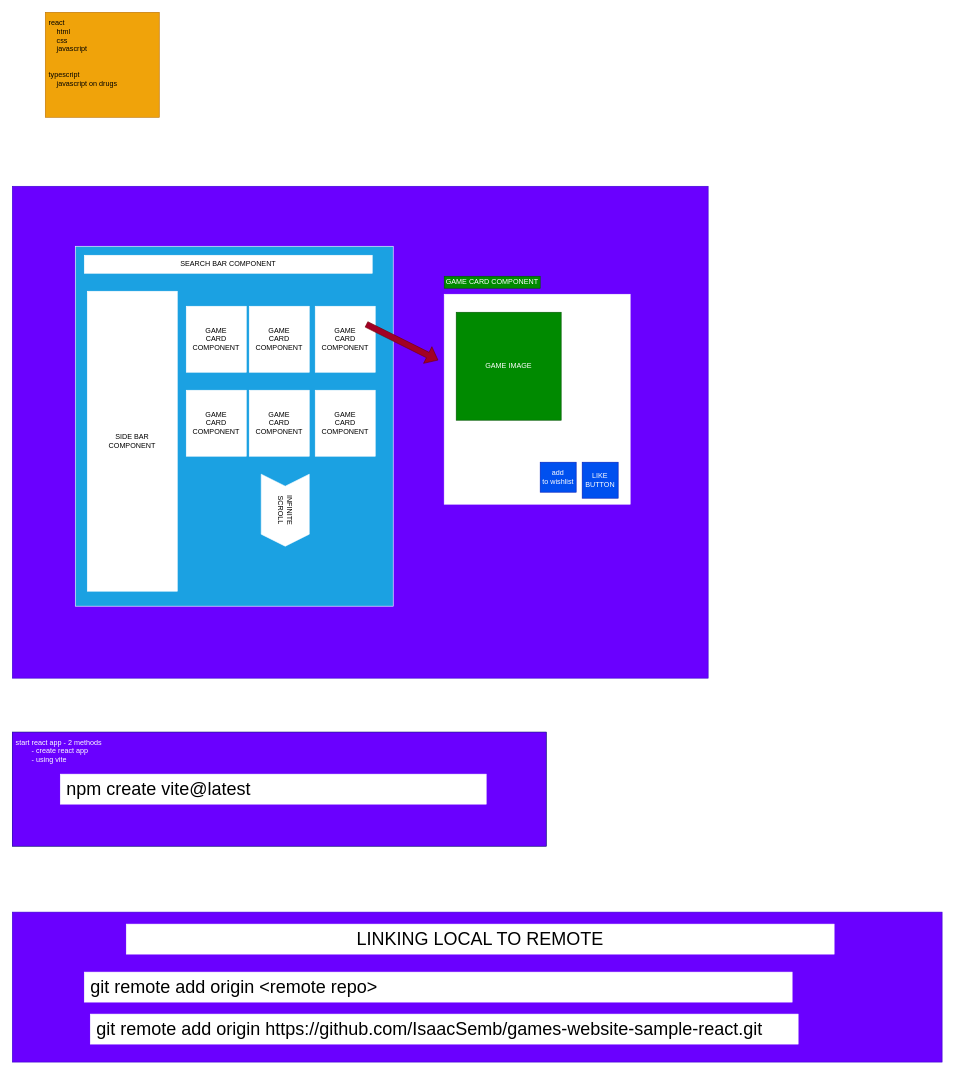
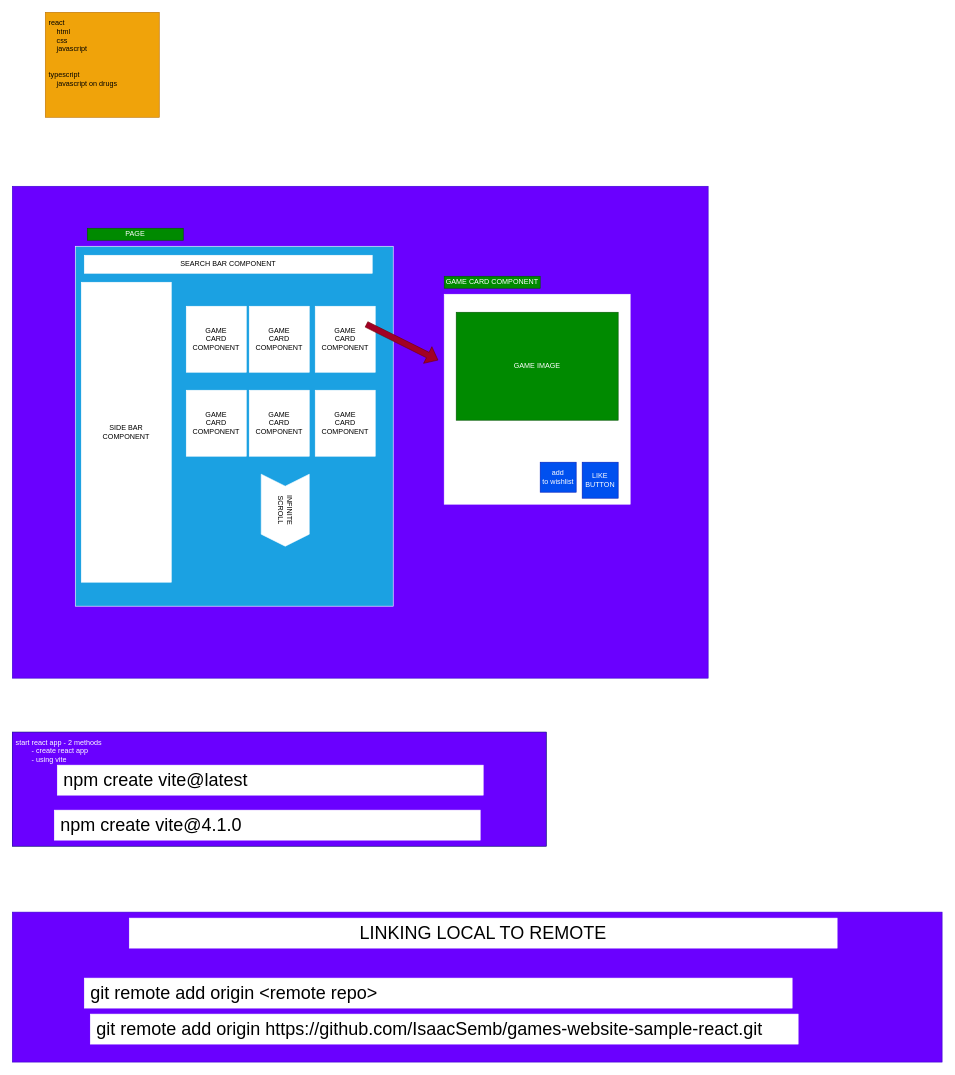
none -> (135, 234)
(509, 366) -> (537, 366)
(132, 441) -> (126, 432)
(273, 789) -> (270, 780)
none -> (267, 825)
(480, 939) -> (483, 933)
(438, 987) -> (438, 993)
